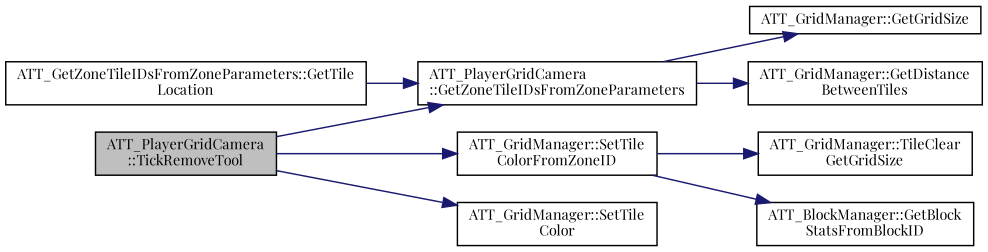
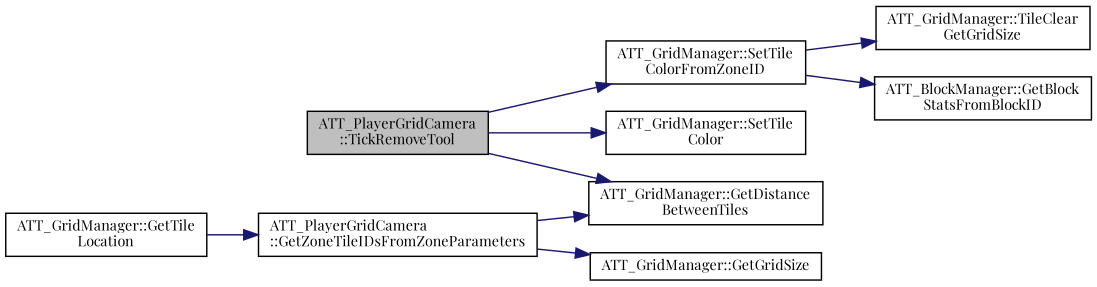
(186, 83) -> (106, 235)
(352, 122) -> (542, 166)
